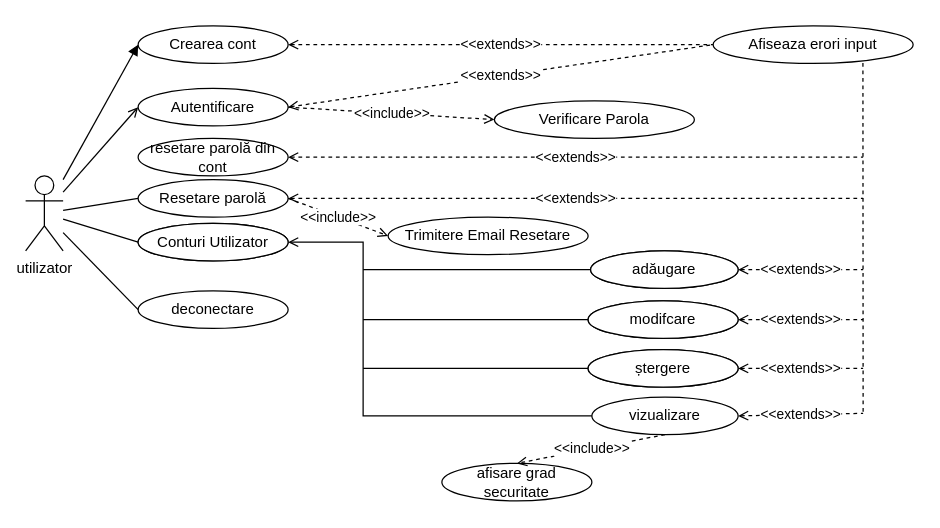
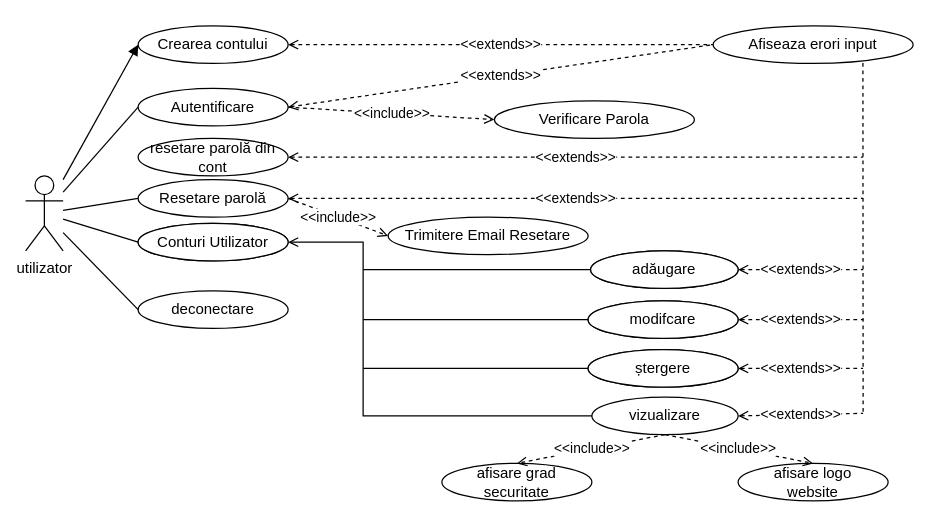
(213, 44) -> (213, 44)
(134, 112) -> (135, 111)
none -> (735, 448)
none -> (813, 482)
